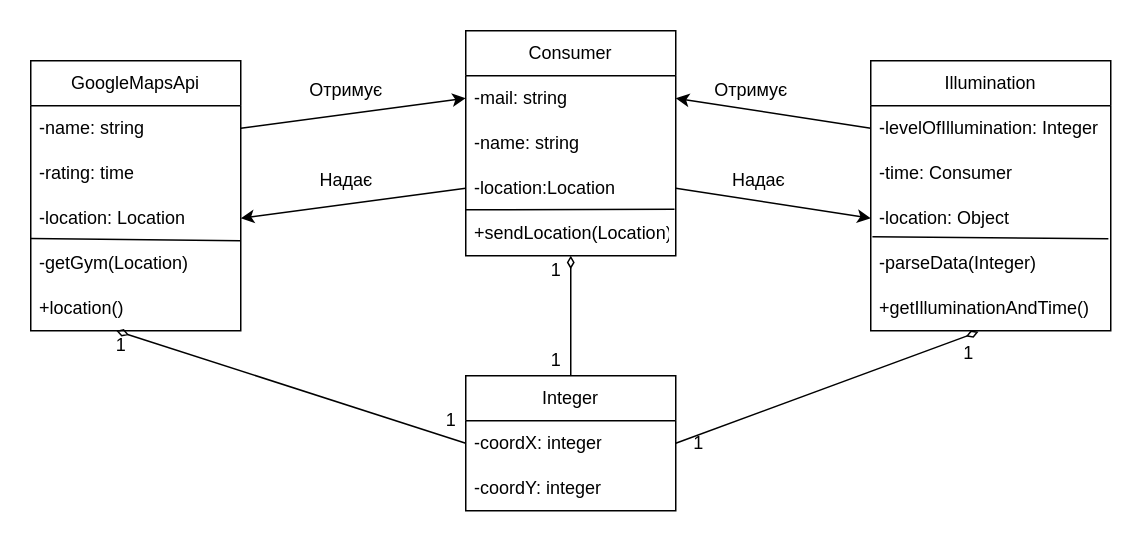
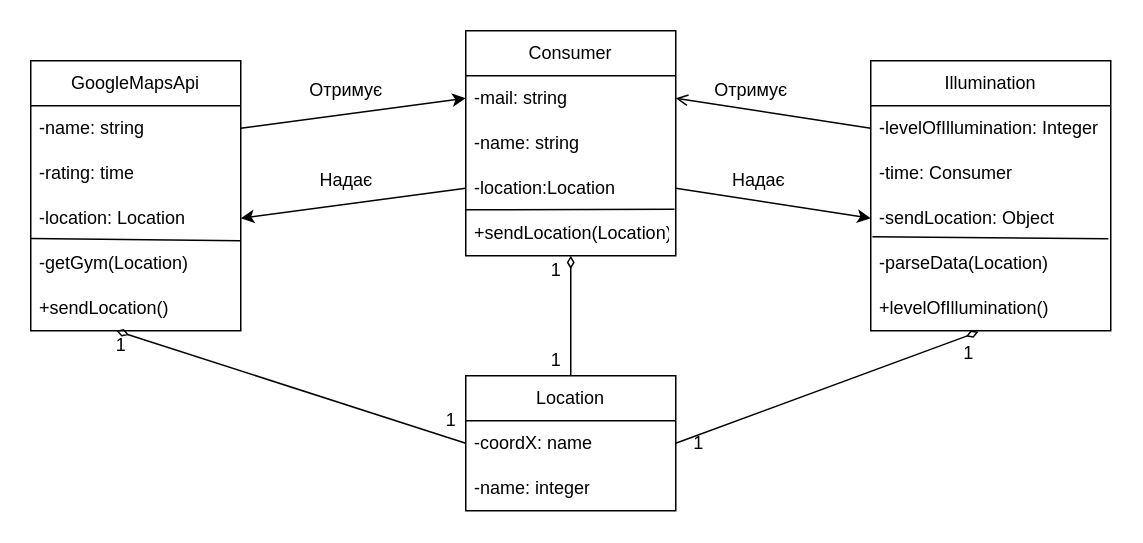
(687, 100) -> (684, 100)
(956, 218) -> (979, 218)
(976, 263) -> (978, 263)
(91, 308) -> (113, 308)
(992, 308) -> (977, 308)
(571, 398) -> (571, 398)
(548, 443) -> (536, 443)
(548, 488) -> (538, 488)
